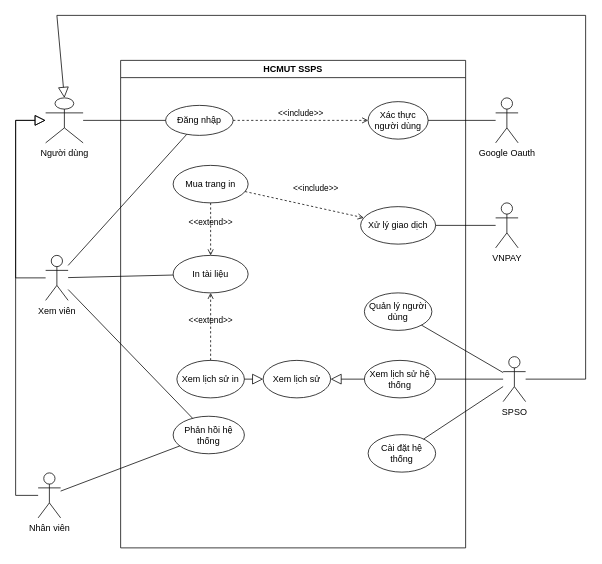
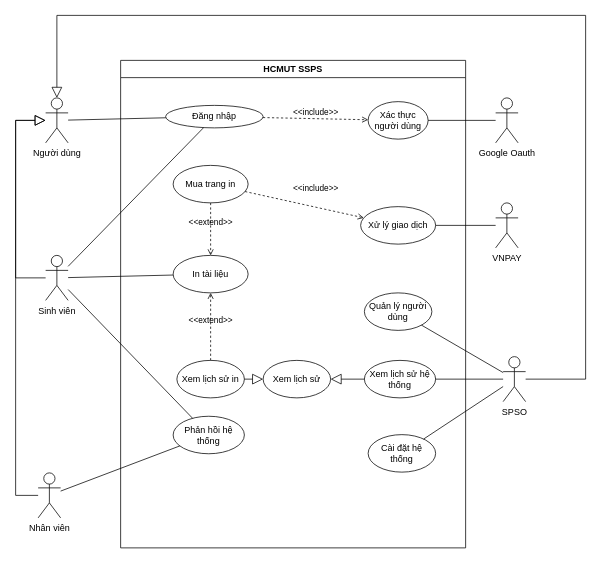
(64, 120) -> (57, 120)
(199, 120) -> (214, 117)
(57, 311) -> (57, 311)
